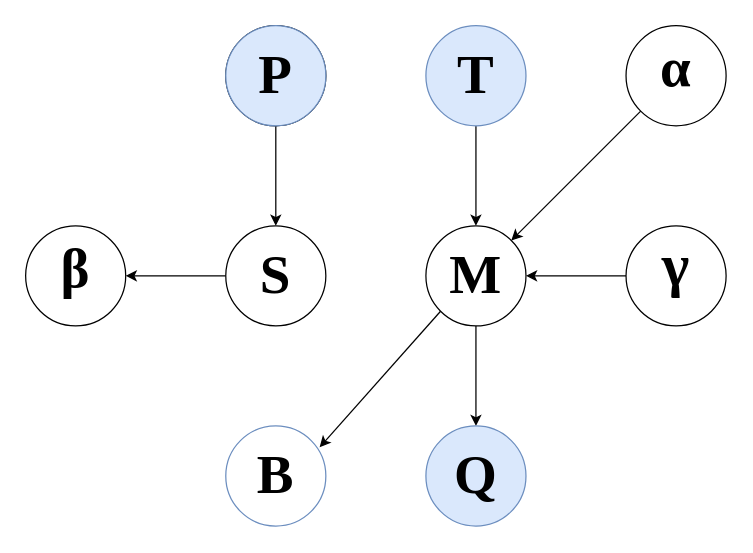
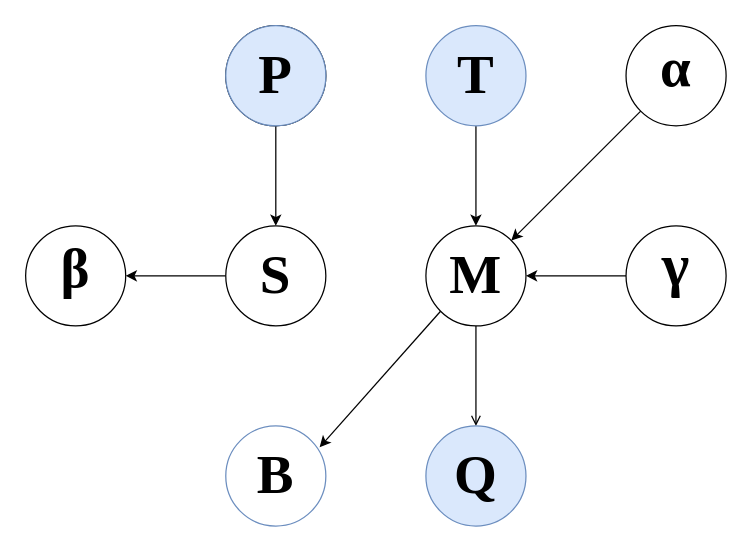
(476, 416) -> (476, 417)
